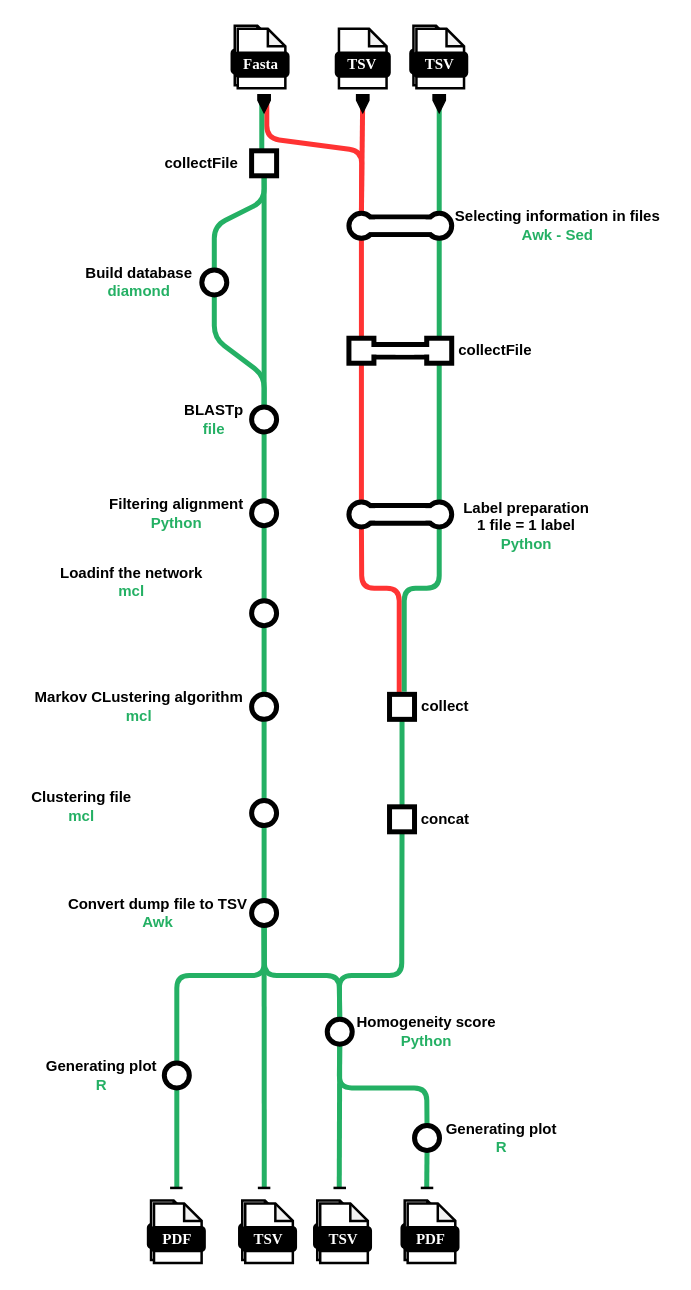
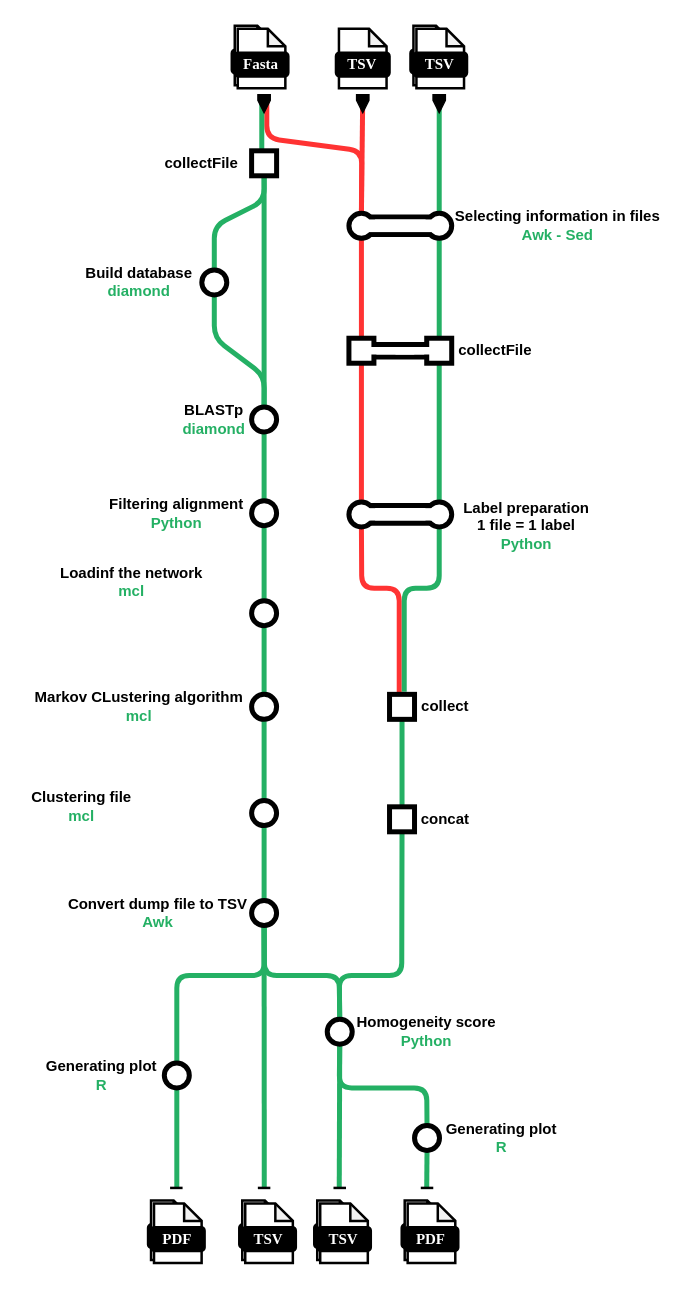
(214, 419) -> (214, 419)
